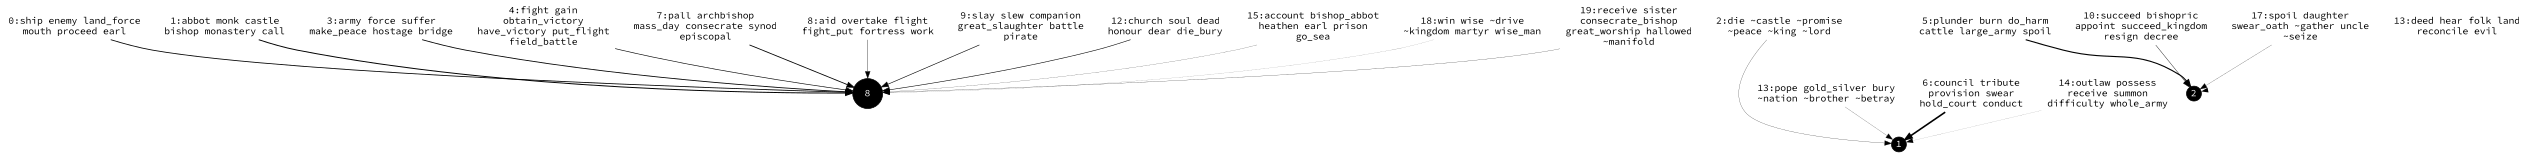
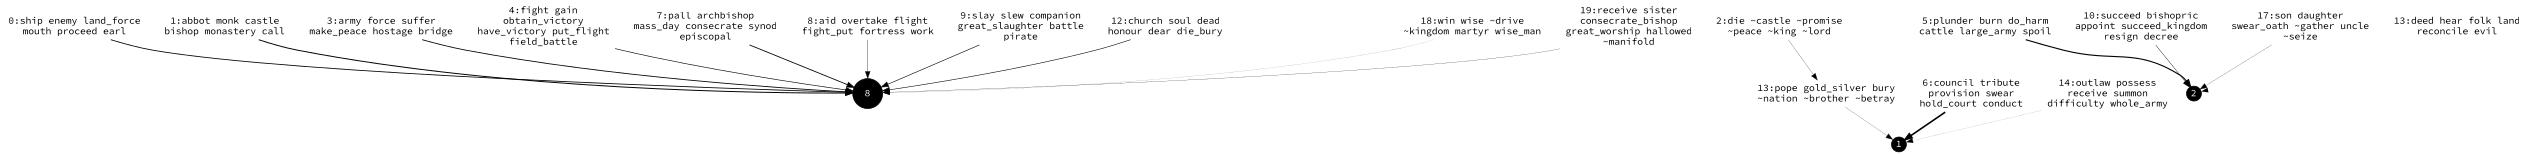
(1313, 26) -> none
(2300, 26) -> (2300, 26)
(1773, 127) -> (1801, 57)
